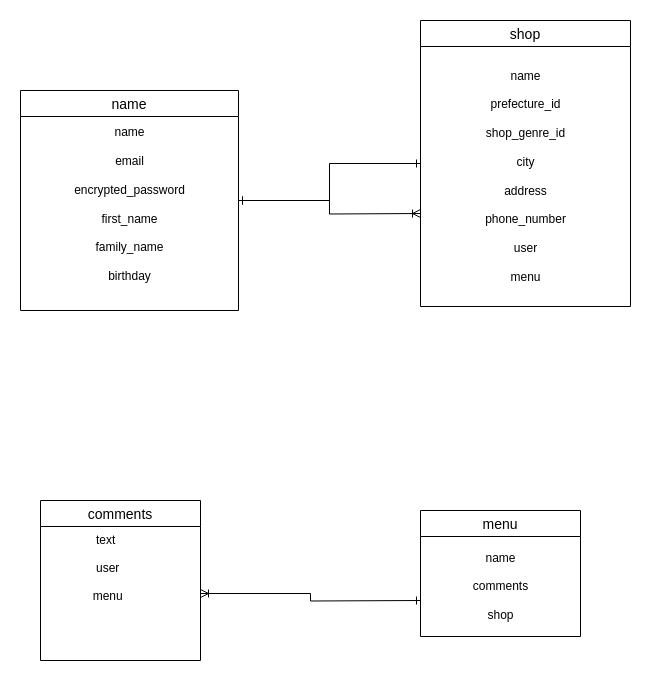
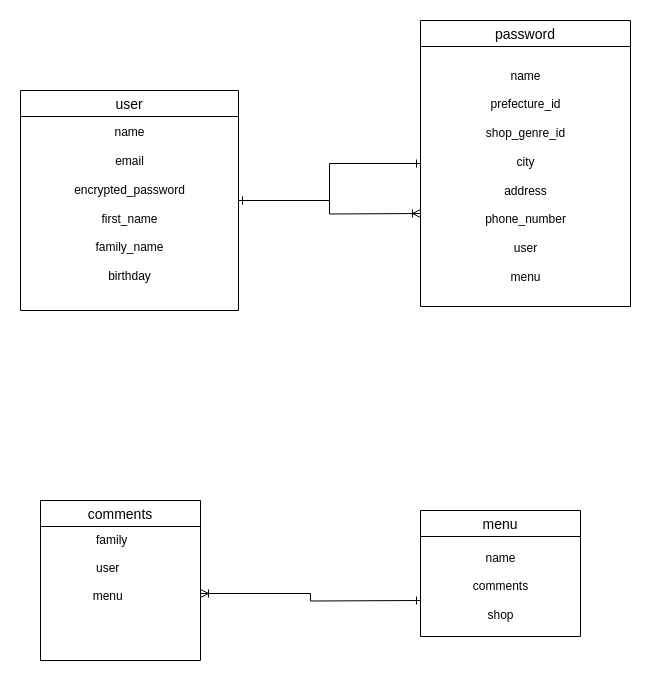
(525, 34) -> (525, 34)
(129, 104) -> (129, 104)
(59, 540) -> (63, 540)
